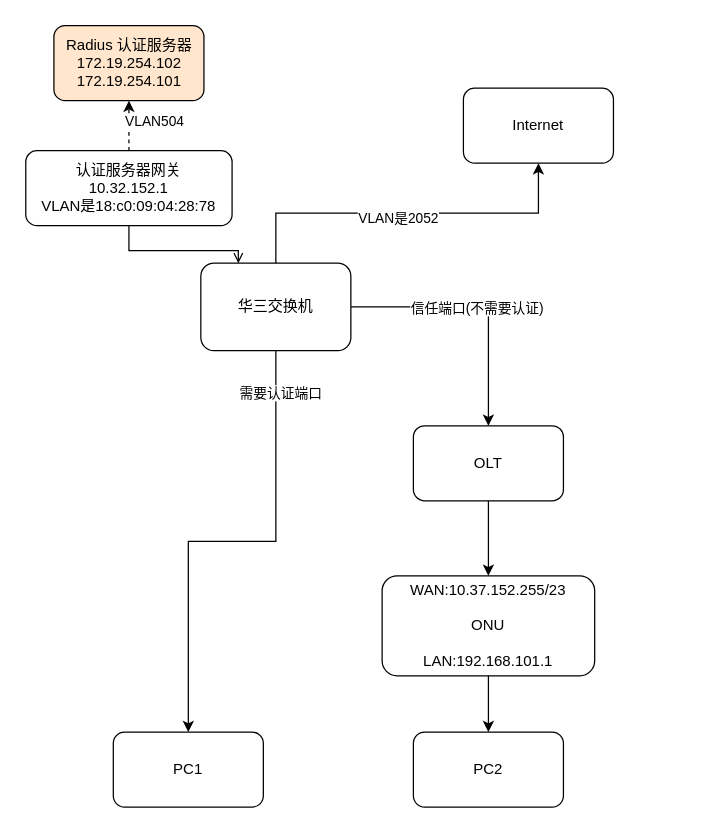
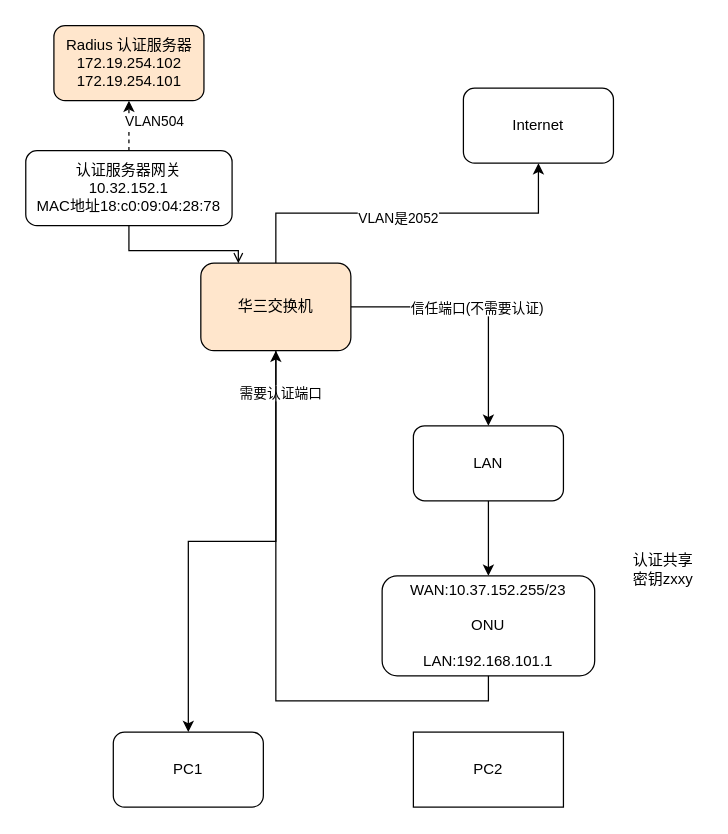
(129, 188) -> (129, 188)
(276, 307) -> (276, 307)
(488, 463) -> (488, 463)
none -> (663, 569)
(488, 711) -> (304, 701)
(488, 769) -> (488, 769)
